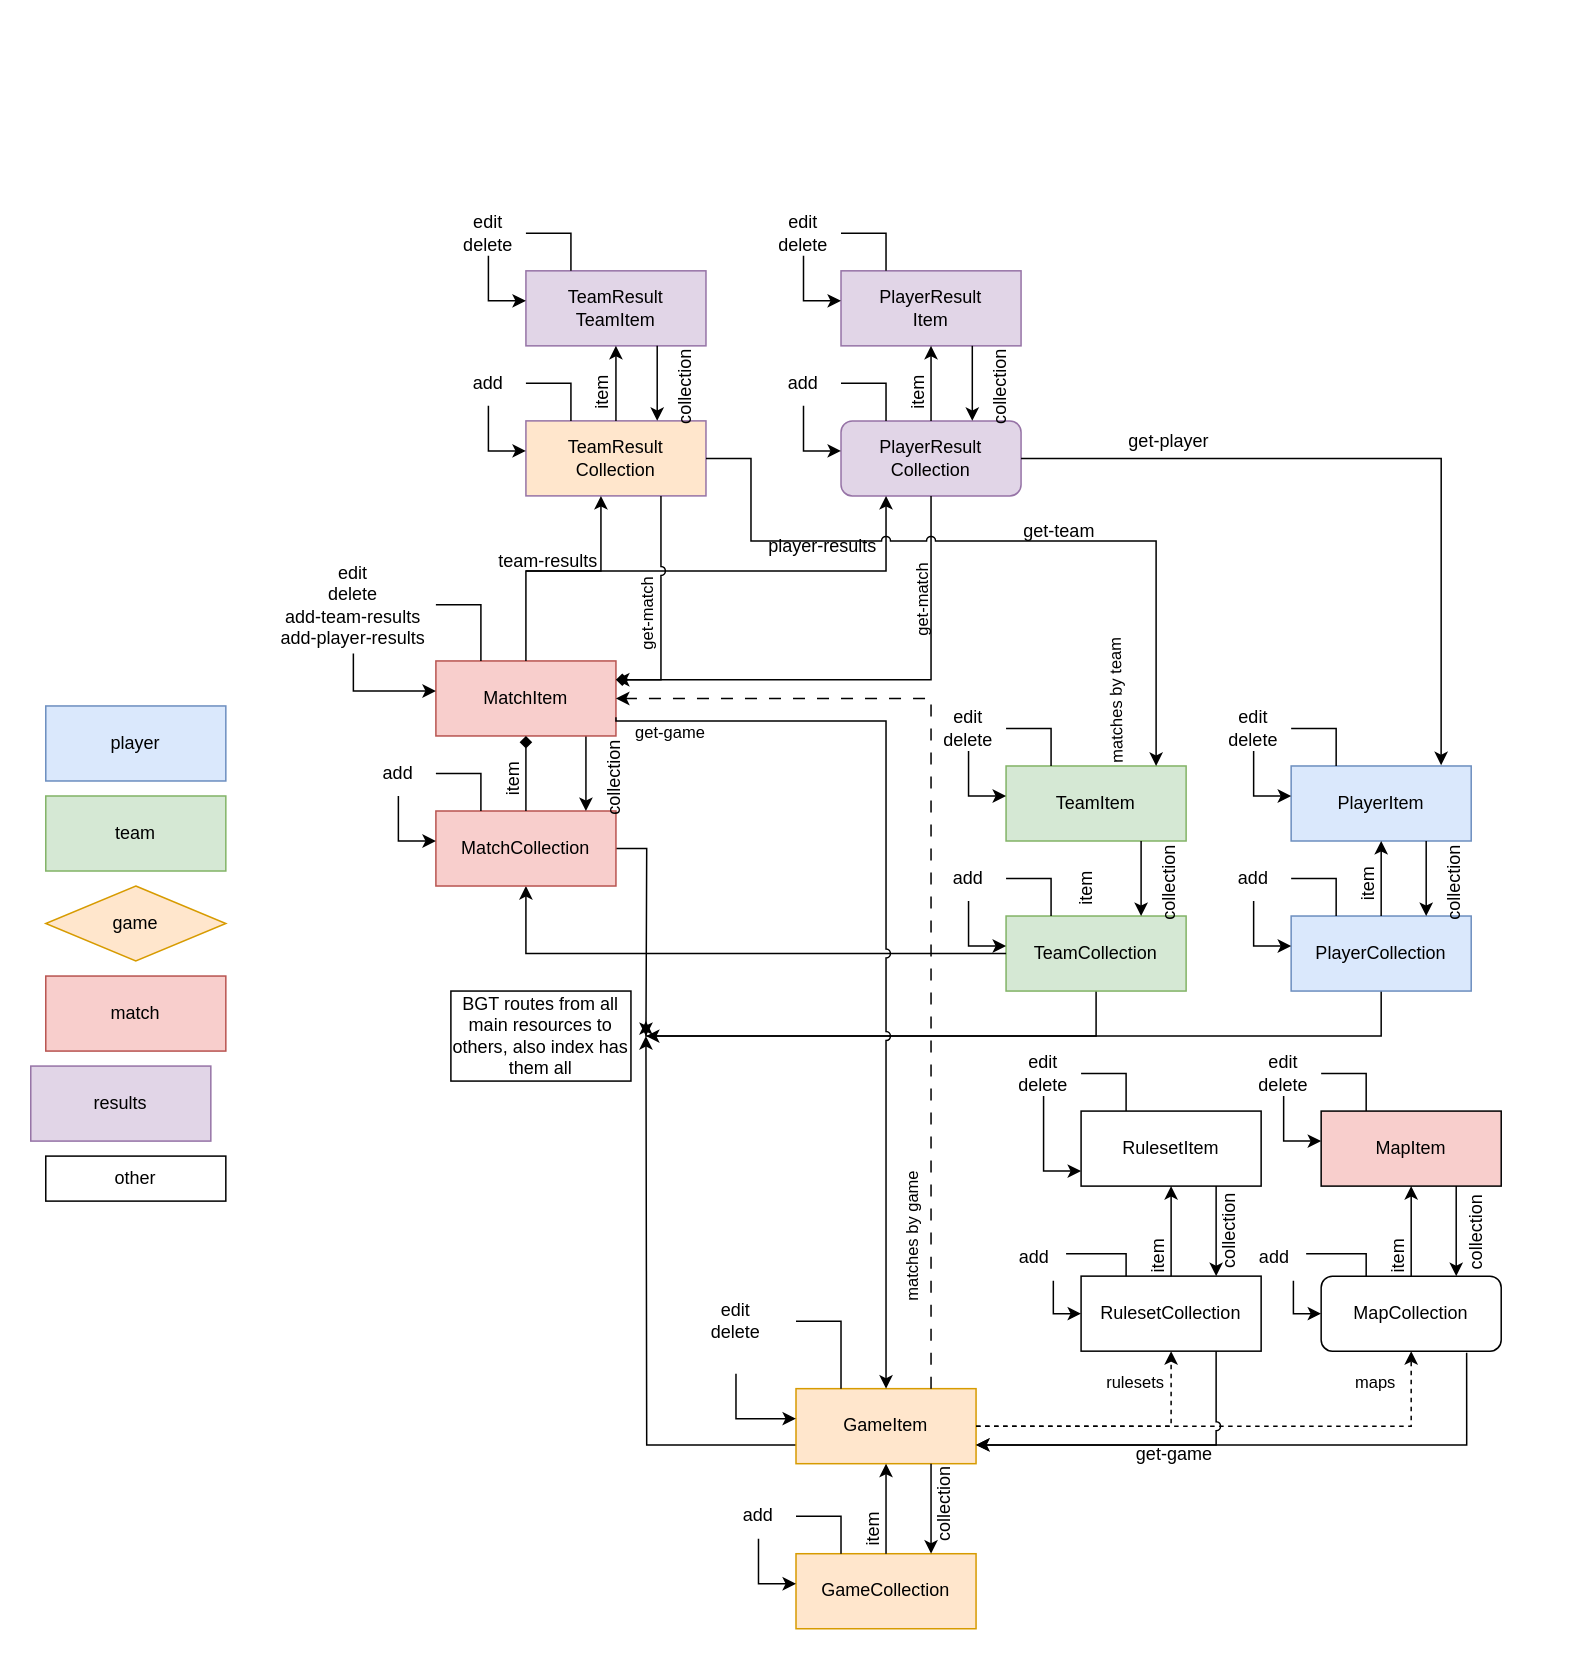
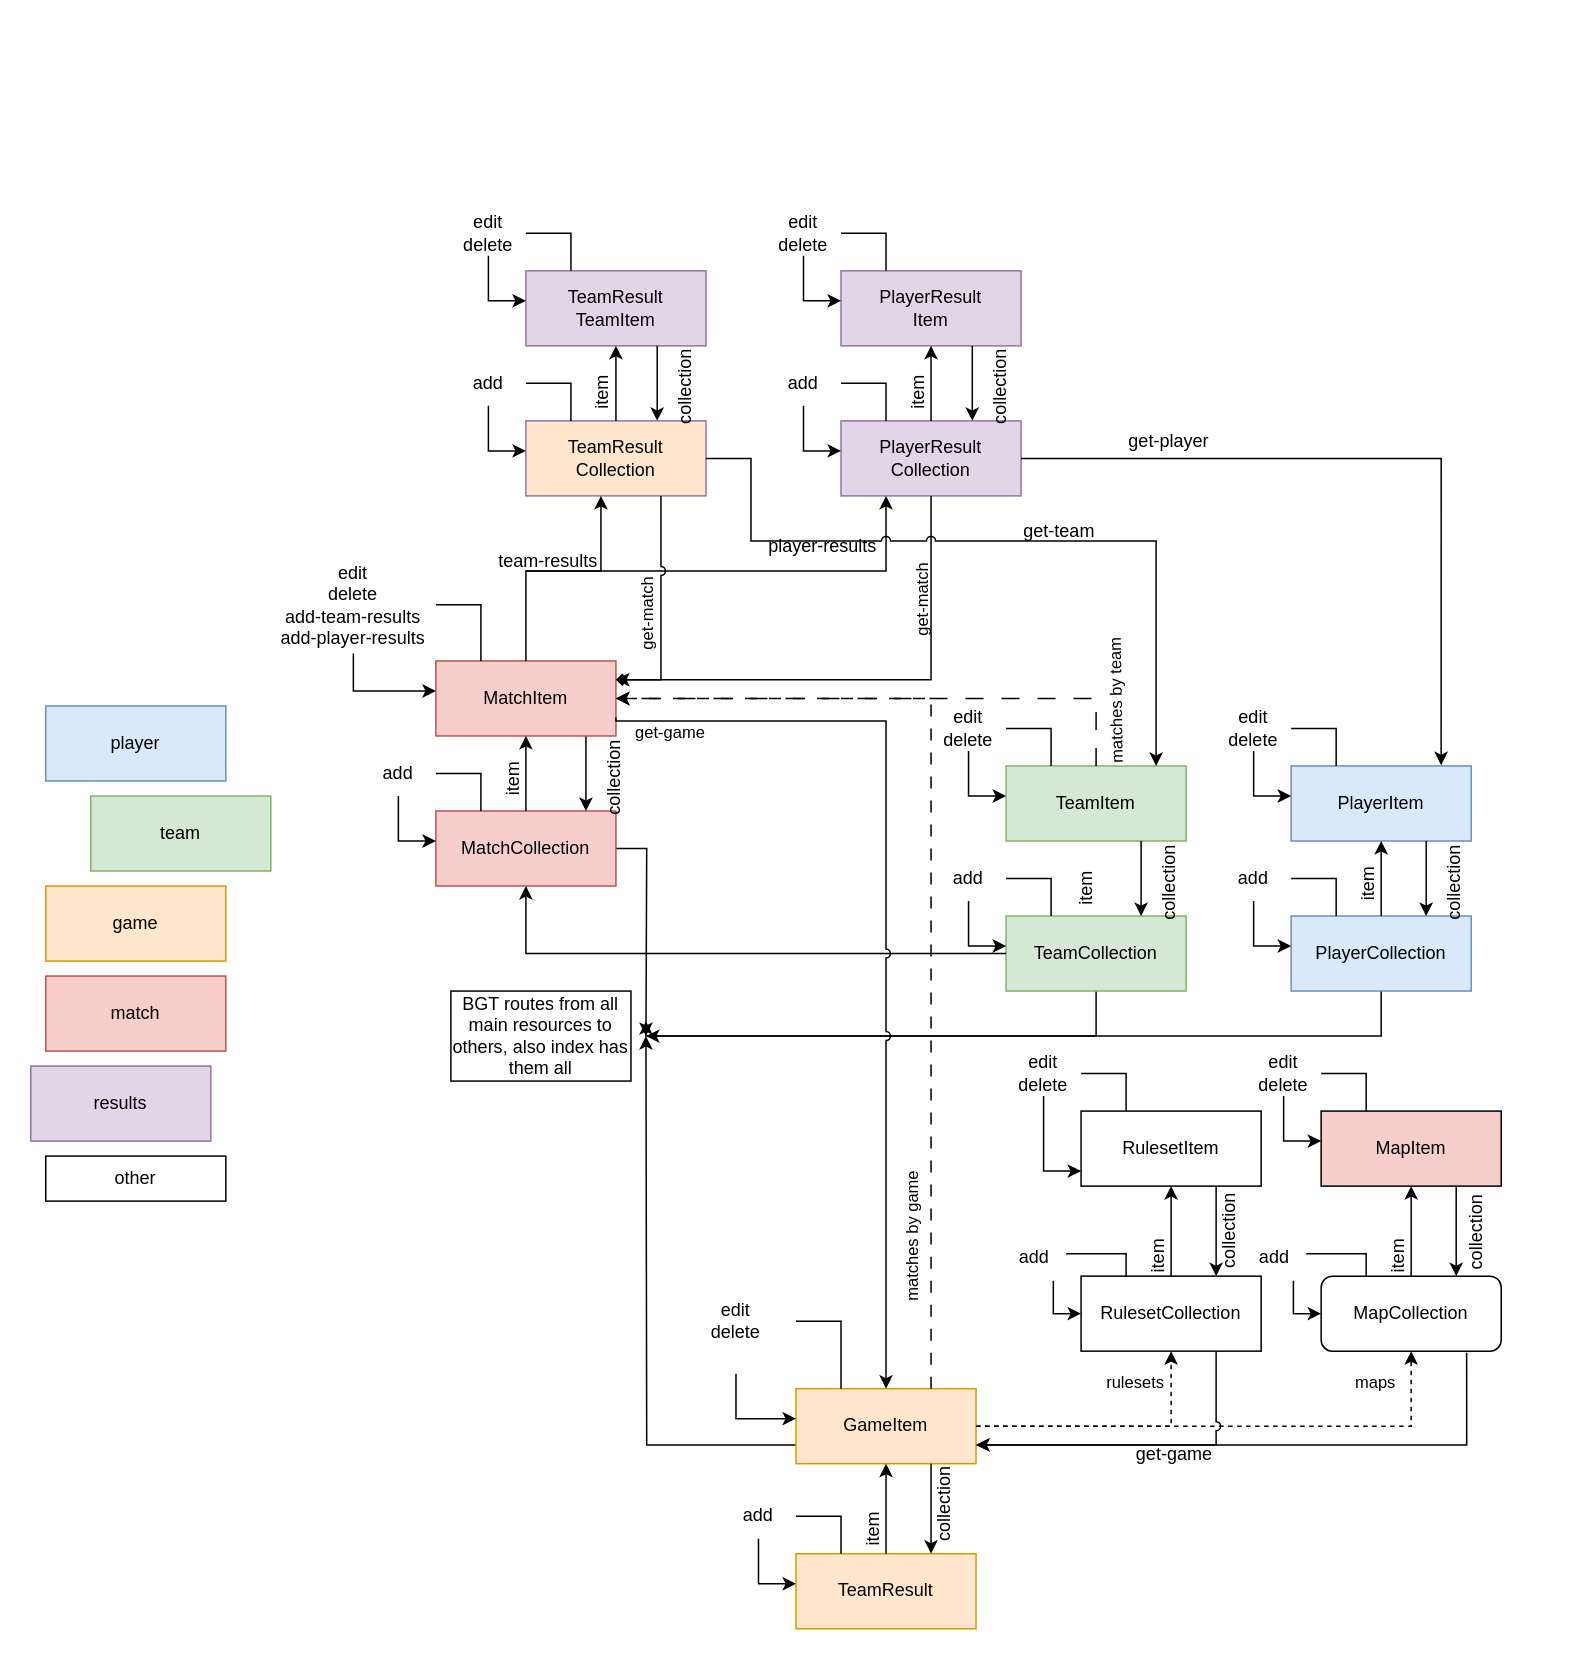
(931, 458) -> (931, 458)
none -> (1096, 721)
(526, 748) -> (526, 747)
(136, 833) -> (181, 833)
(136, 923) -> (136, 923)
(886, 1591) -> (886, 1591)
